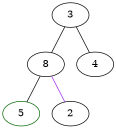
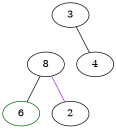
(58, 40) -> none
(21, 114) -> (21, 114)
